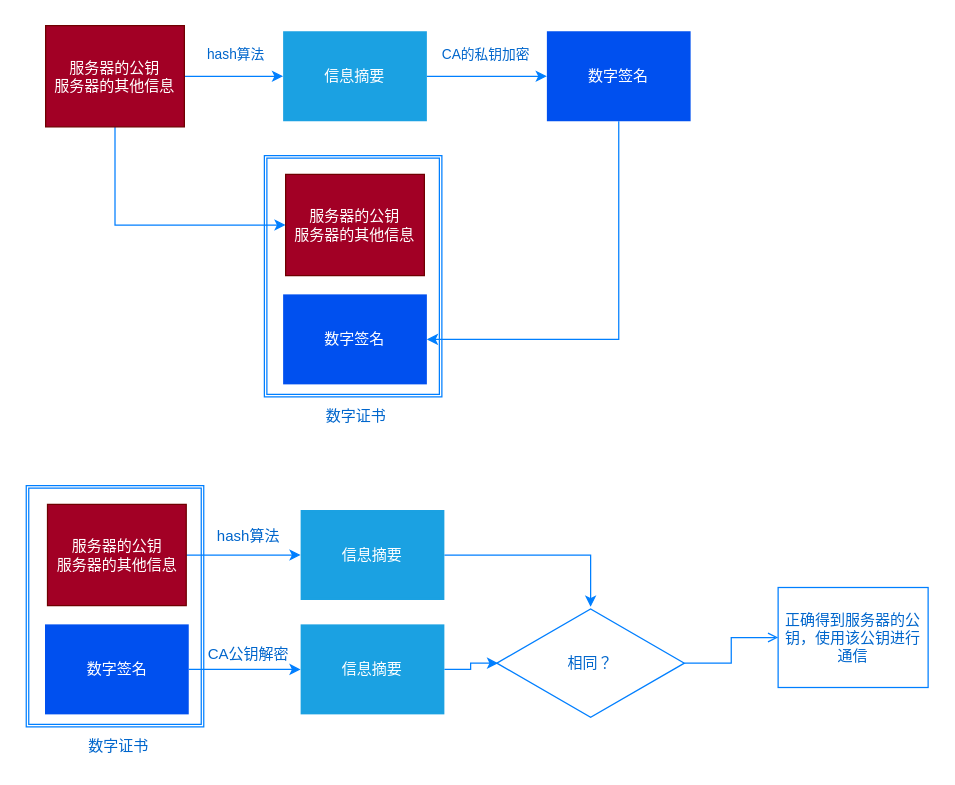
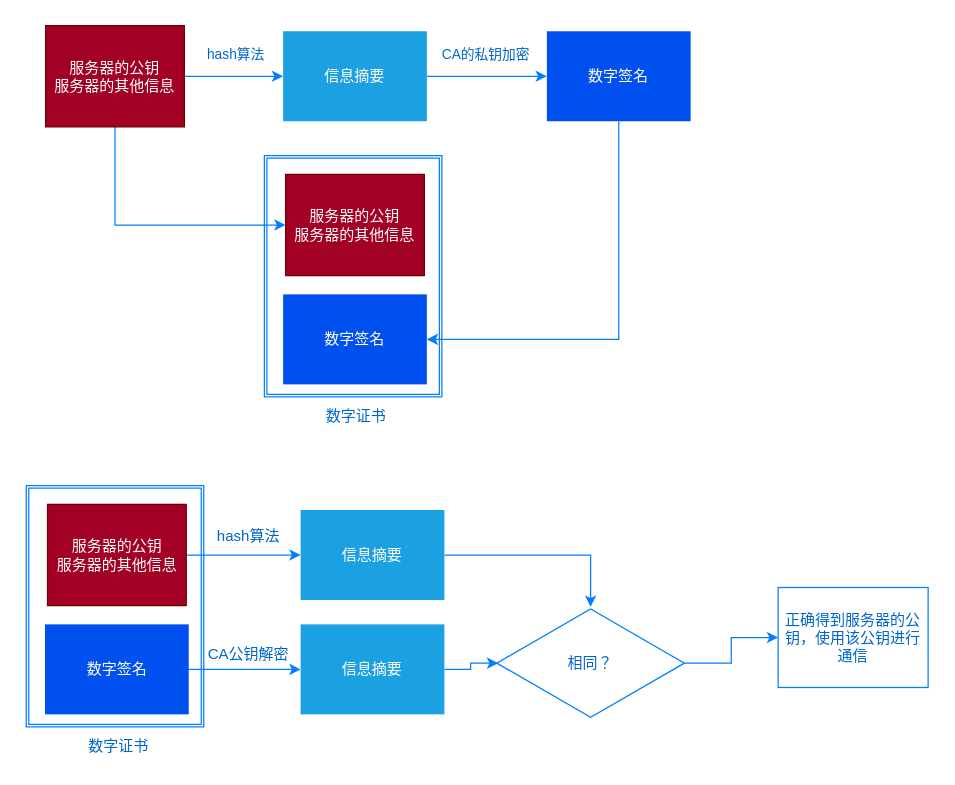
(770, 638) -> (768, 638)
